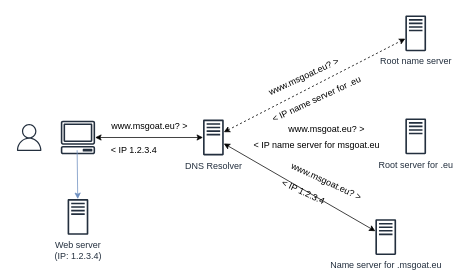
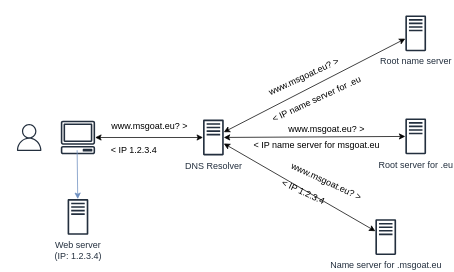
(315, 86) -> (315, 86)
none -> (365, 137)
